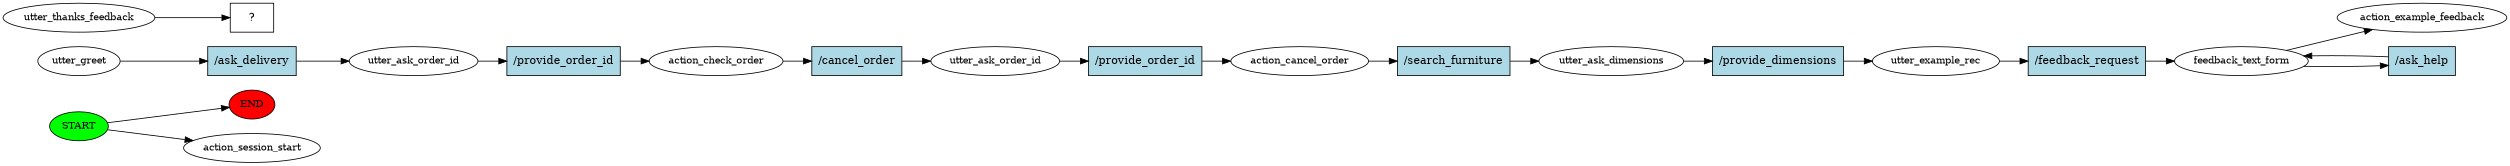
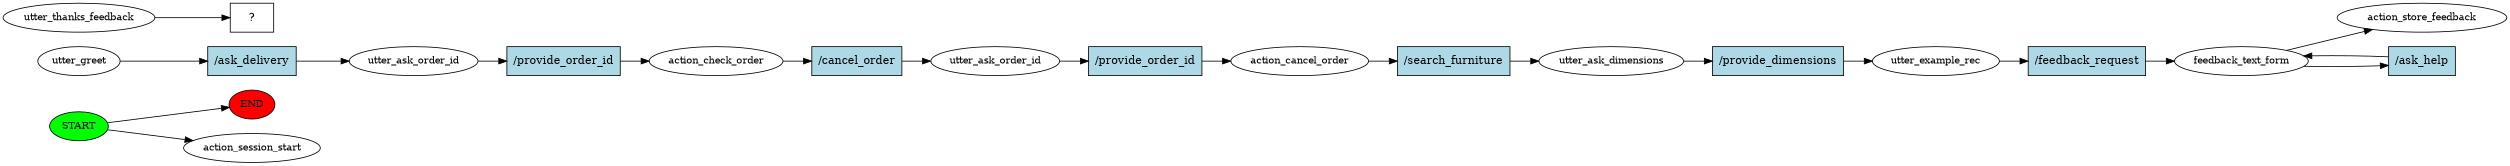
(2422, 18) -> (2422, 18)
